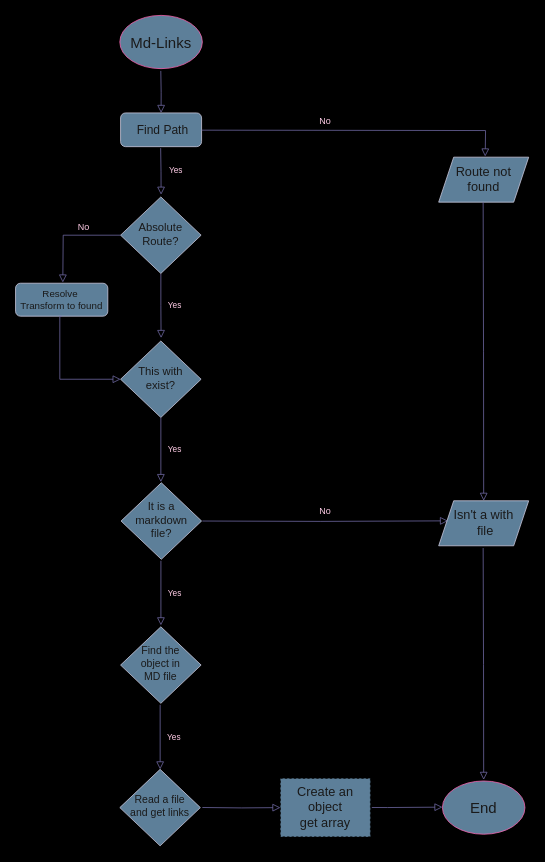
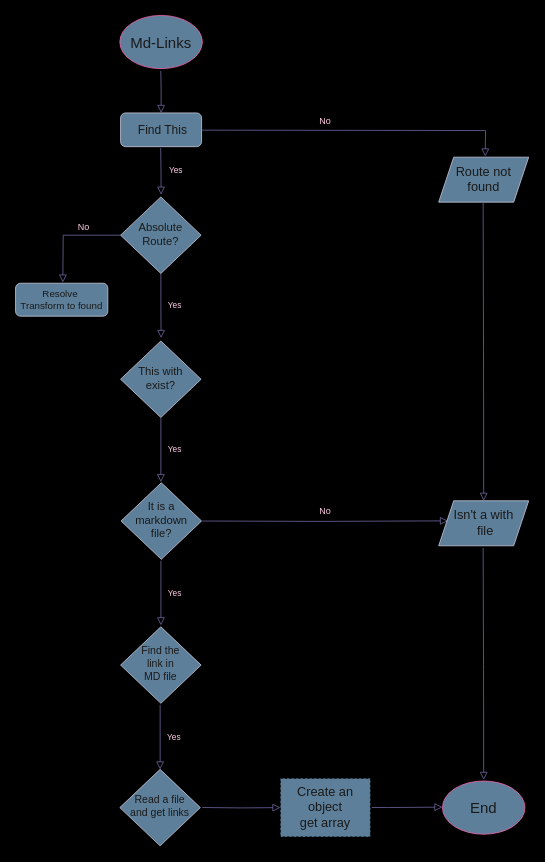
(161, 130) -> (161, 130)
(60, 374) -> none
(161, 663) -> (161, 663)
